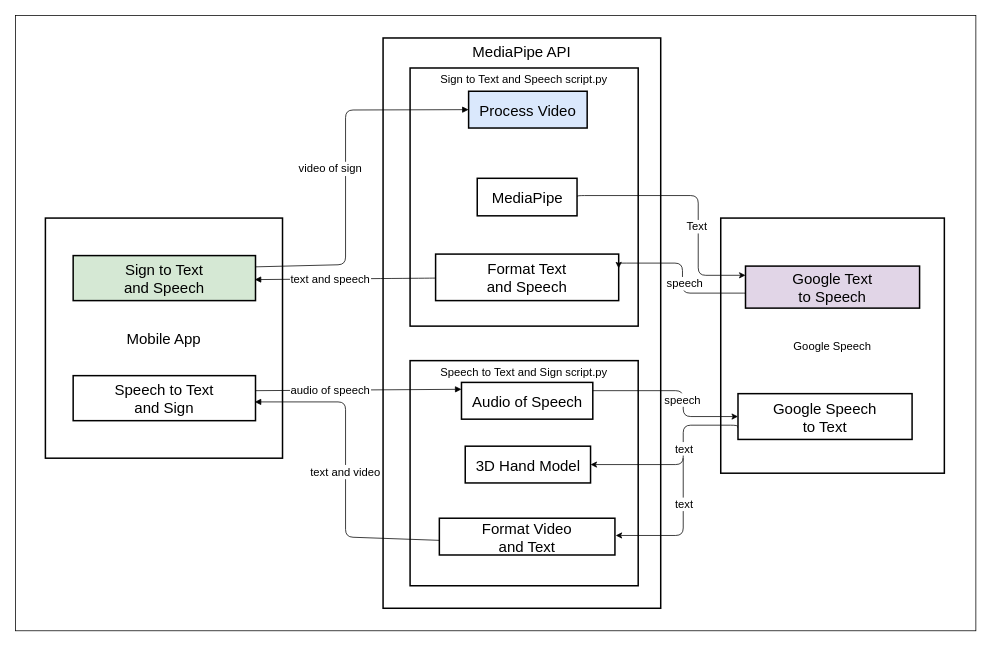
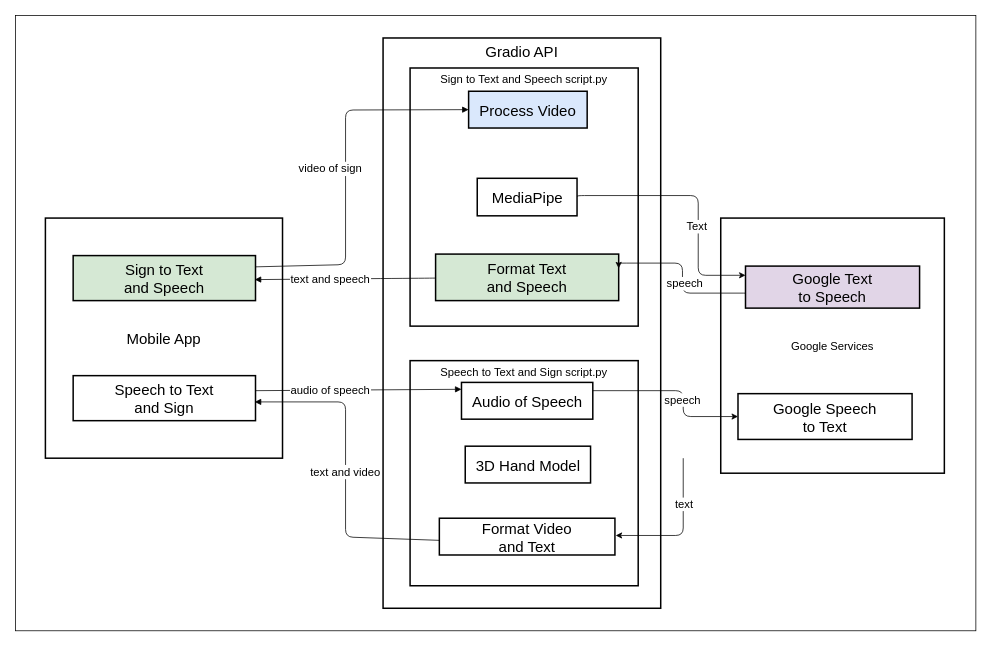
(522, 52) -> (522, 52)
(527, 277) -> (527, 277)
(832, 345) -> (832, 345)
(680, 463) -> none
